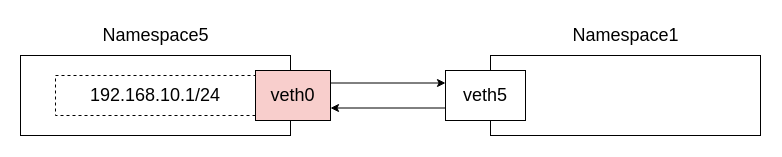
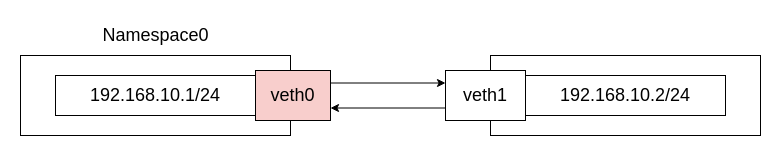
(156, 36) -> (156, 36)
(626, 36) -> none
(156, 96) -> (156, 96)
(486, 96) -> (486, 96)
none -> (626, 96)
